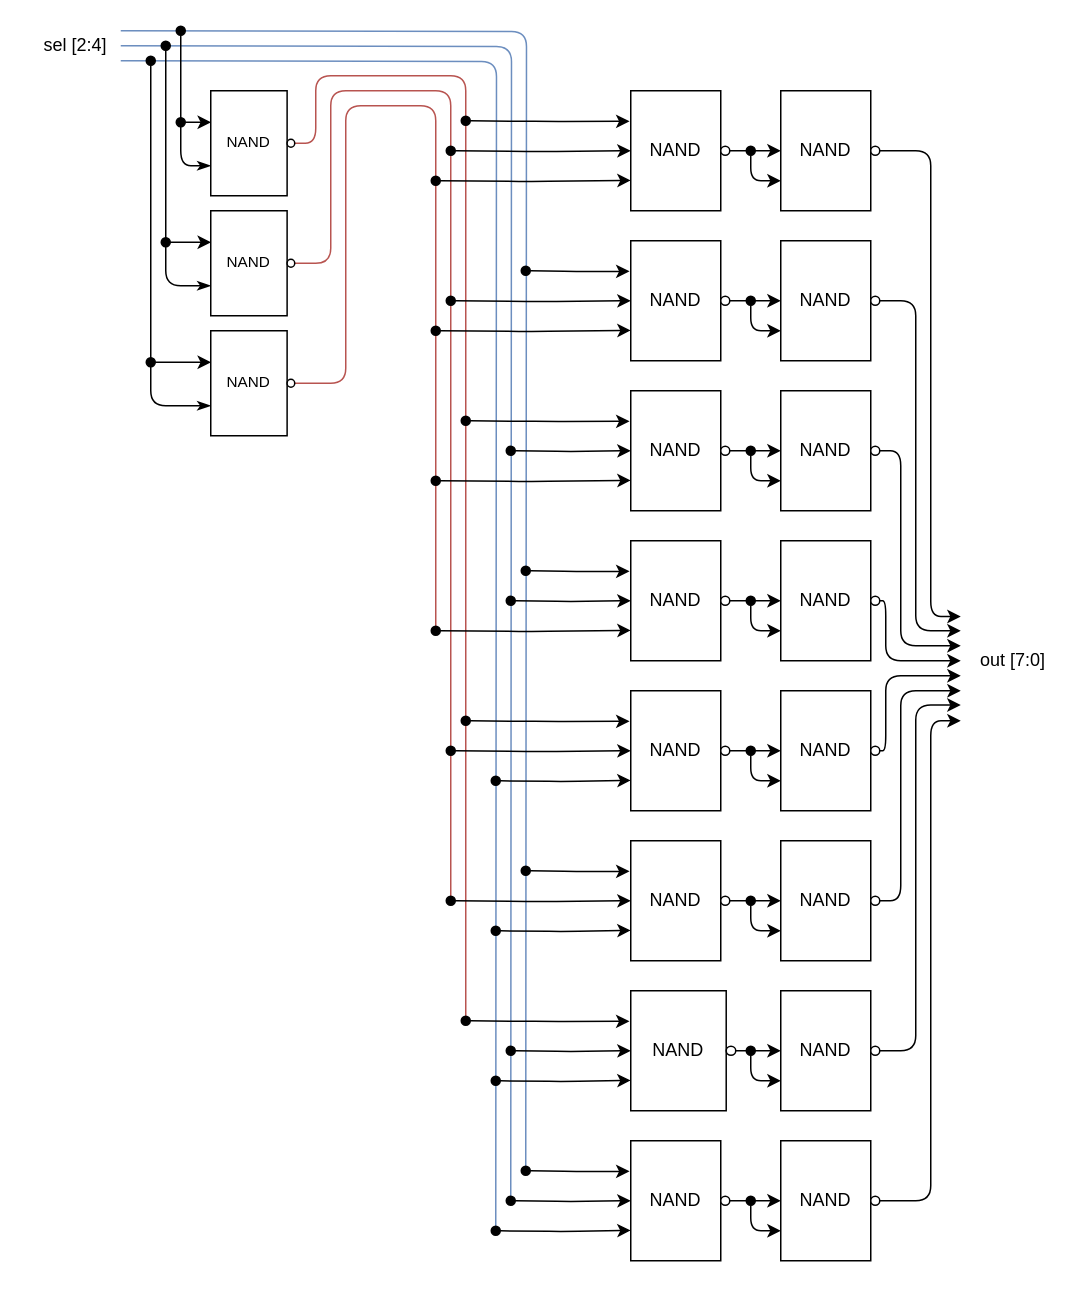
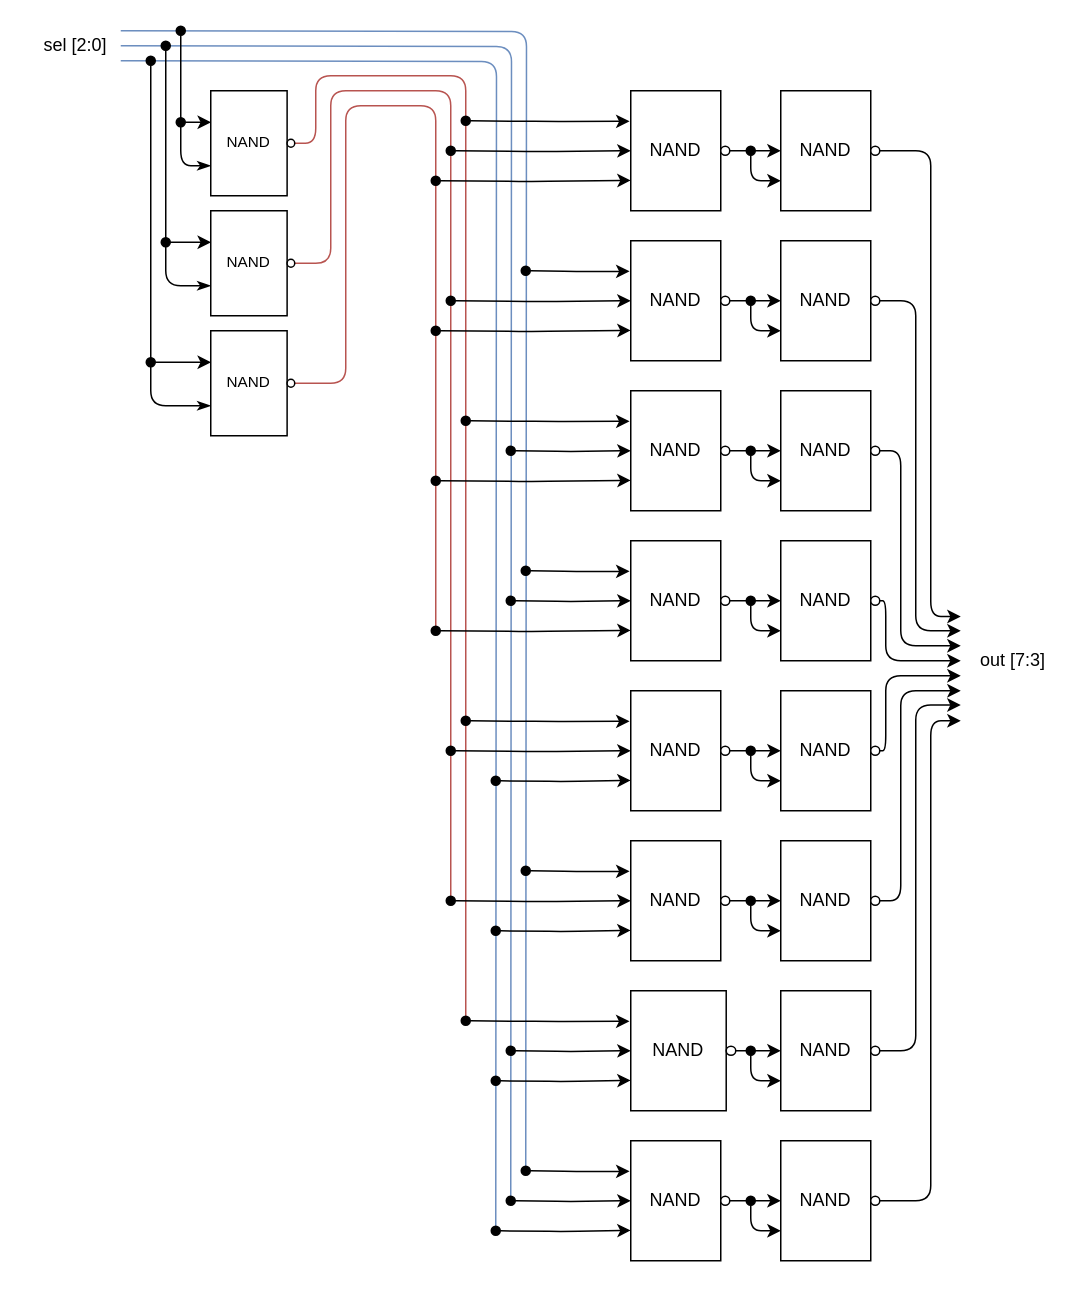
(76, 46) -> (76, 46)
(1013, 661) -> (1013, 661)
